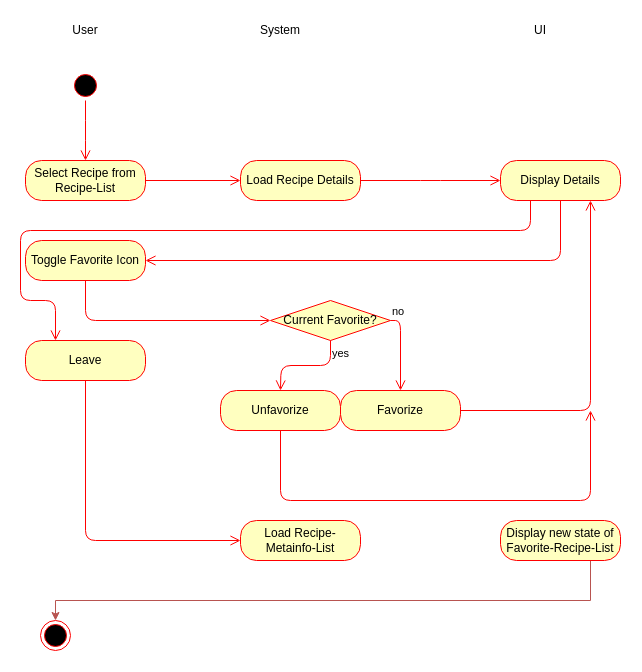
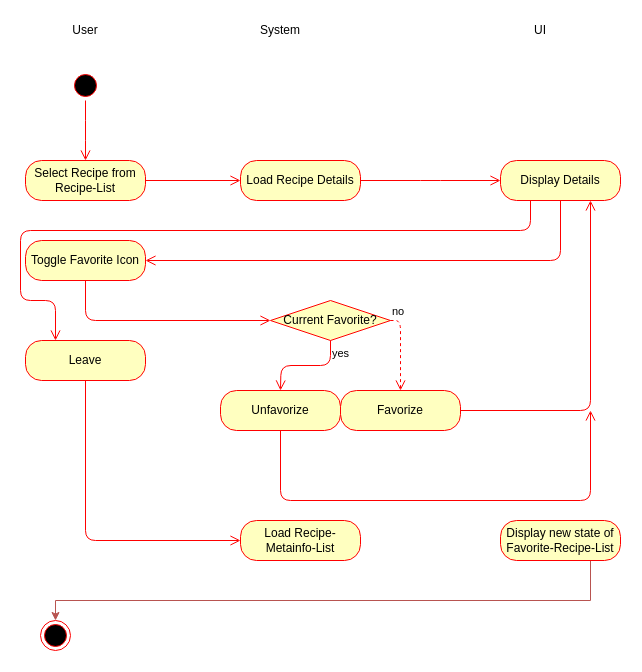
(401, 351) -> (401, 351)
